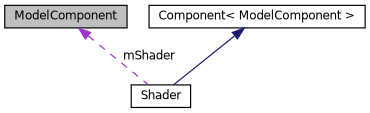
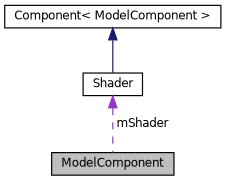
(118, 60) -> (113, 130)
